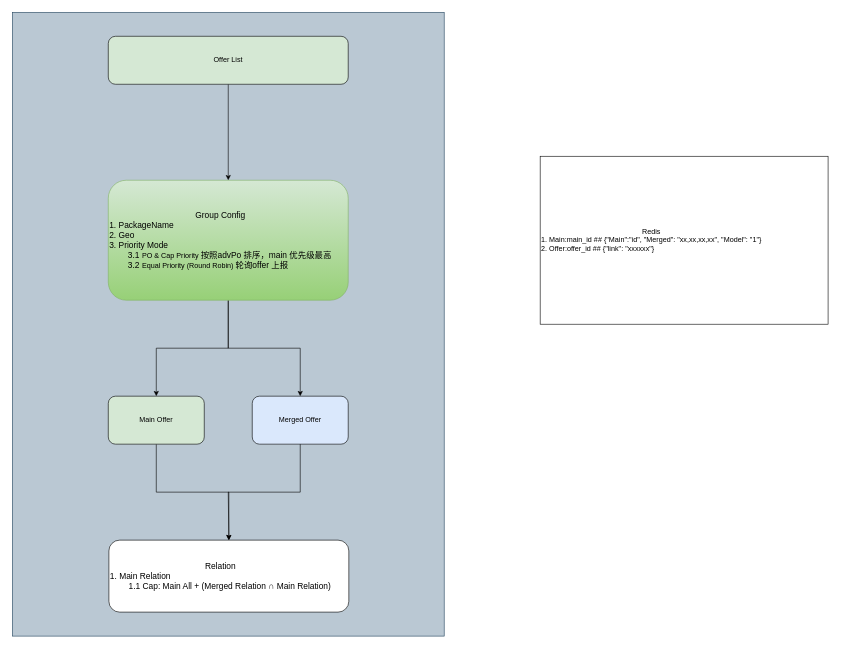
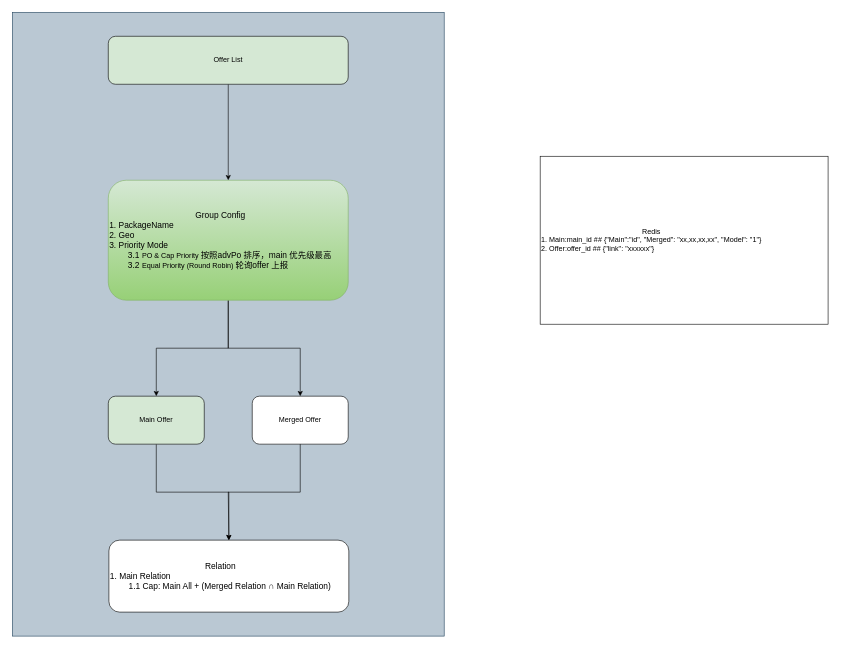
(300, 420) -> (300, 420)
